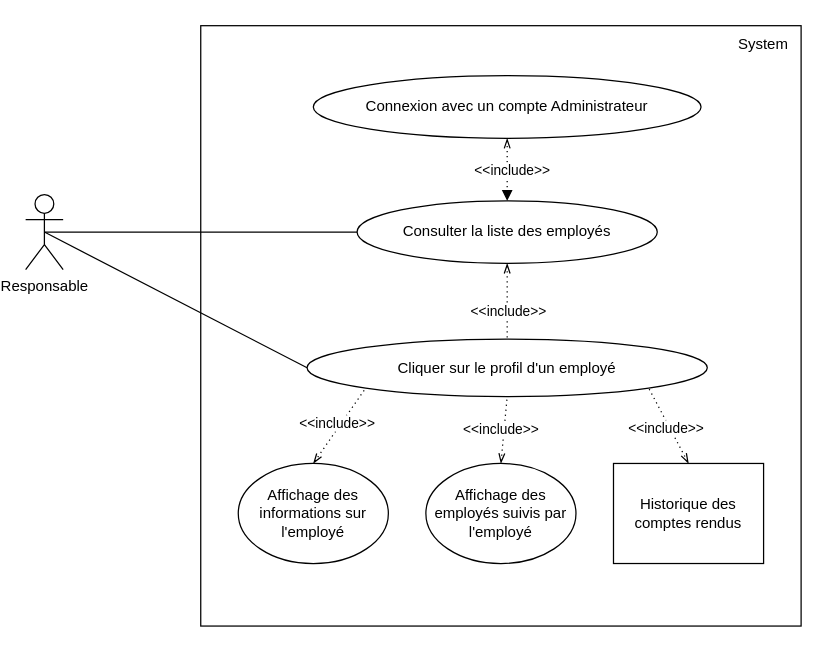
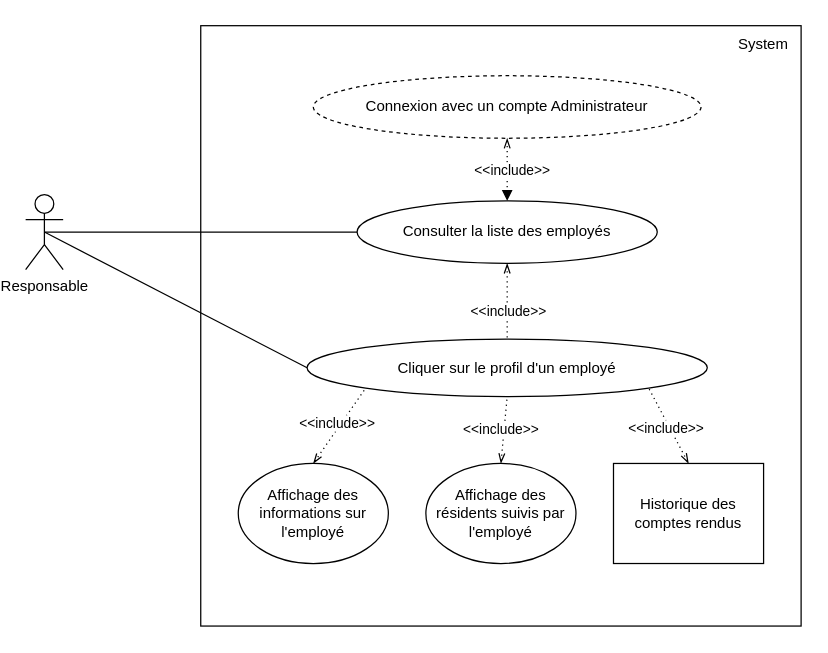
(507, 107) -> (507, 107)
(501, 513) -> (501, 513)
